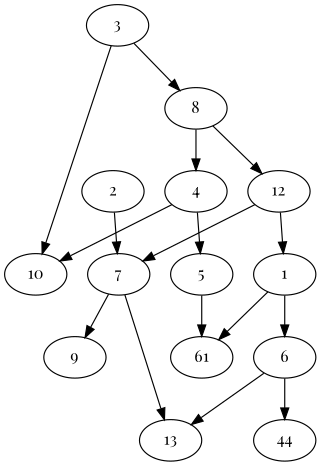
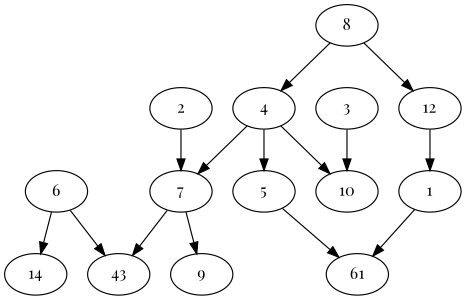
(153, 63) -> none
(207, 229) -> (227, 146)
(285, 310) -> none
(171, 440) -> (119, 274)
(285, 440) -> (36, 274)
